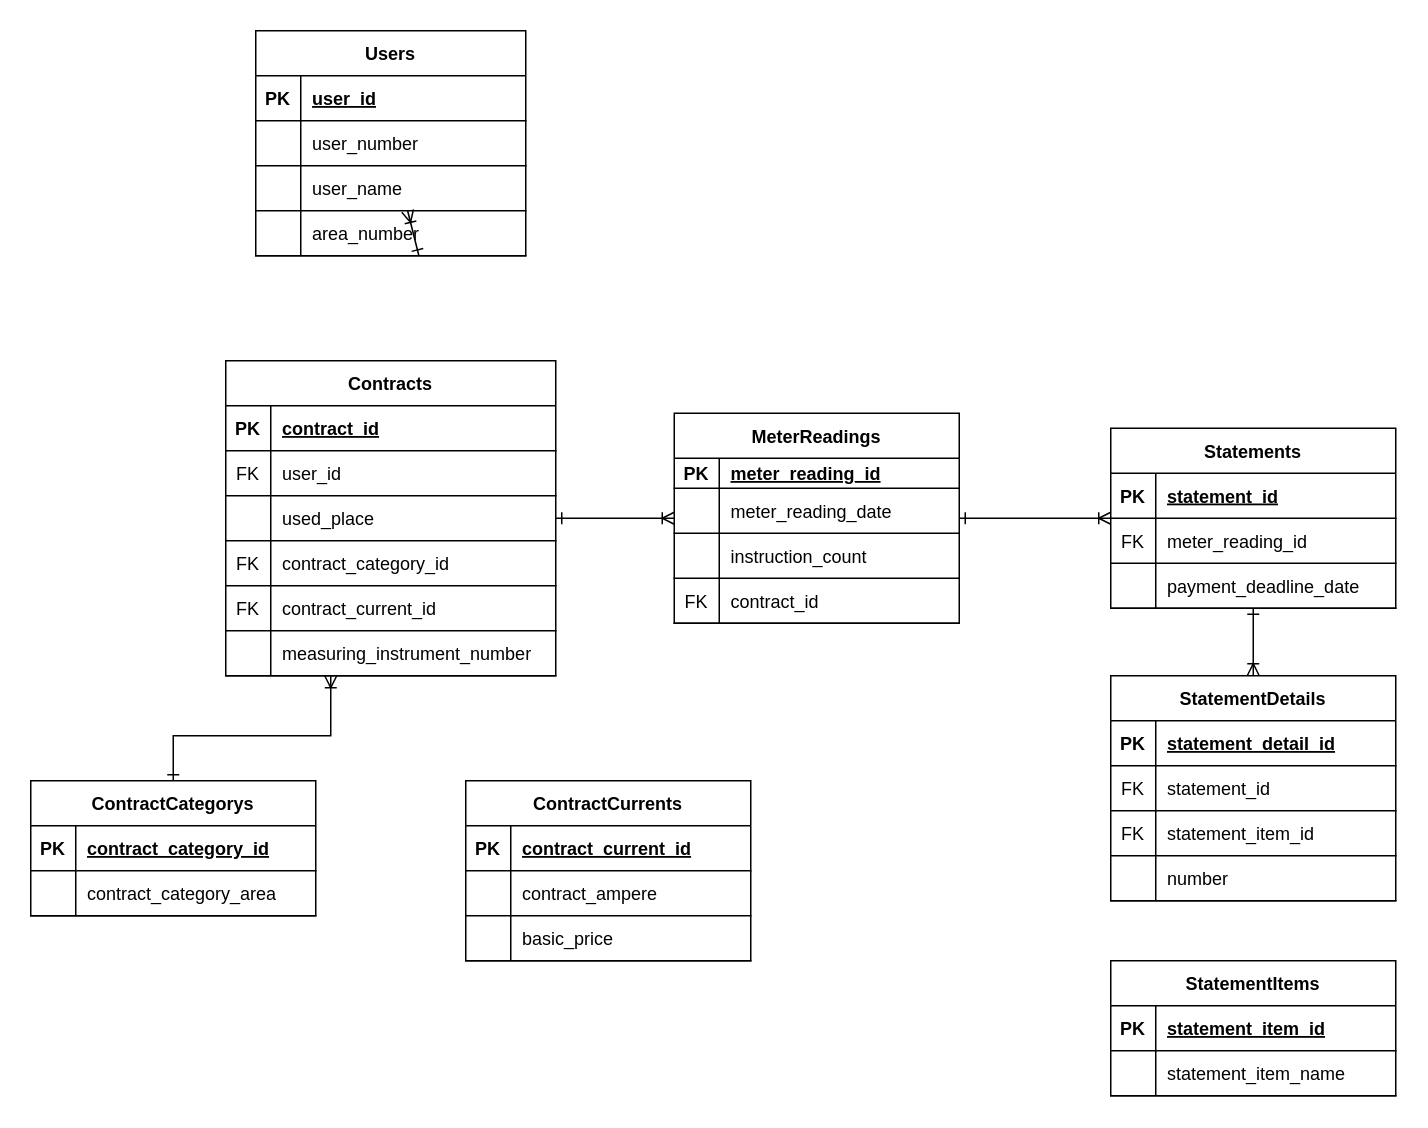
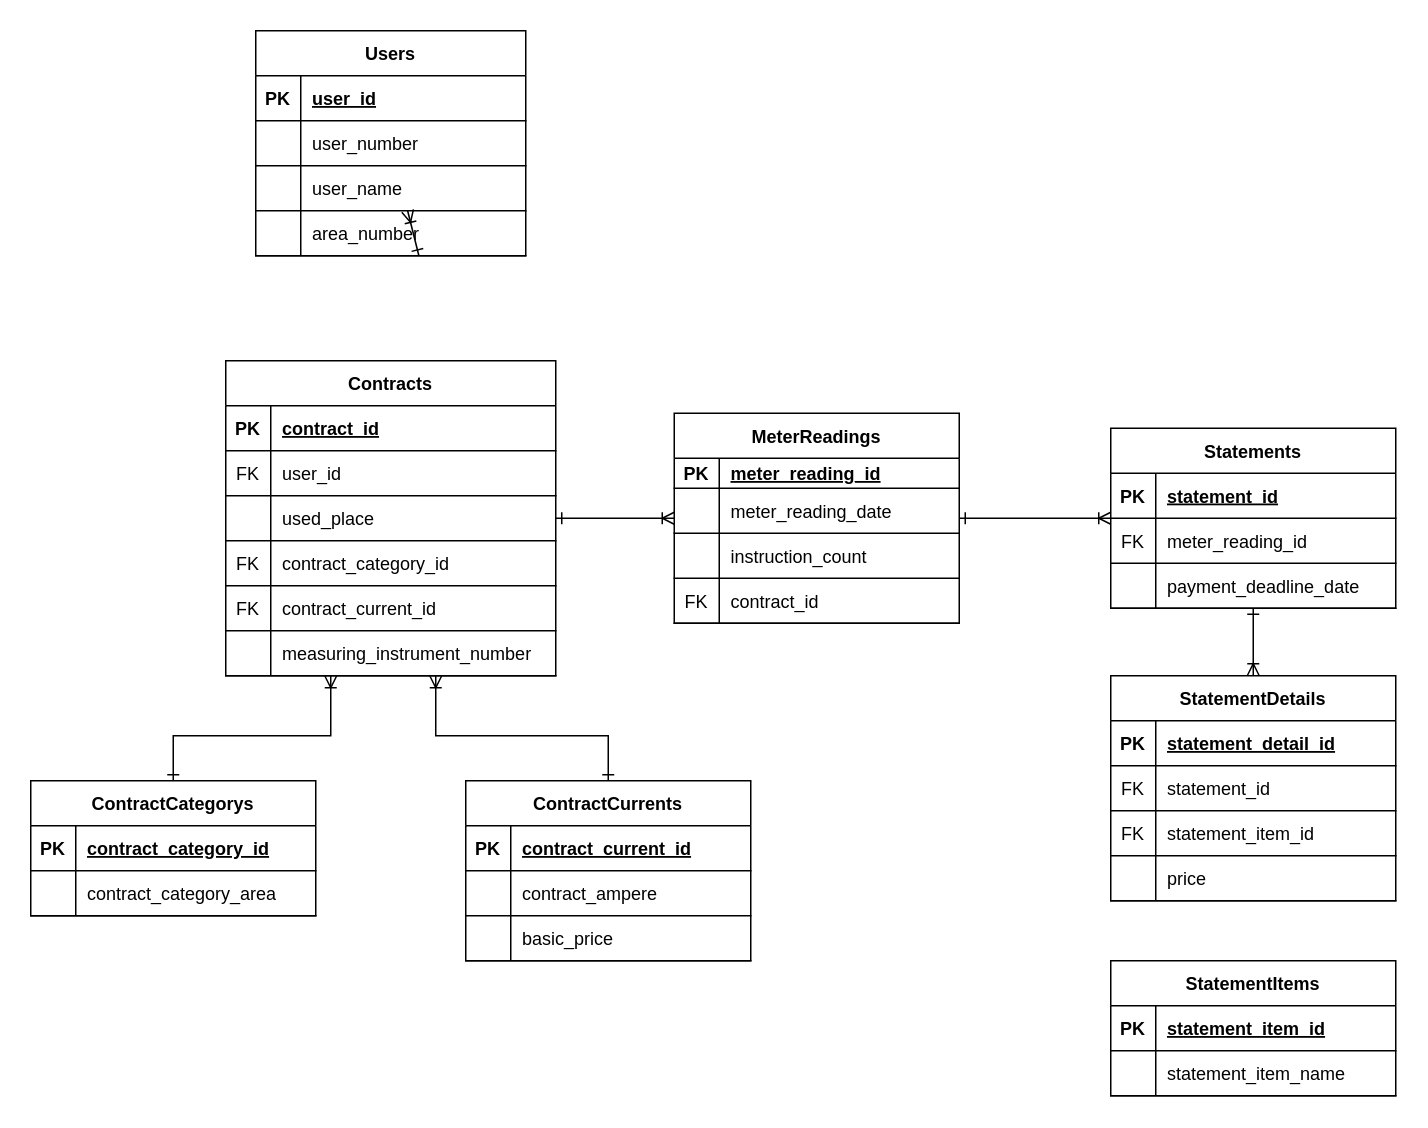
none -> (516, 736)
(1197, 879) -> (1190, 879)
